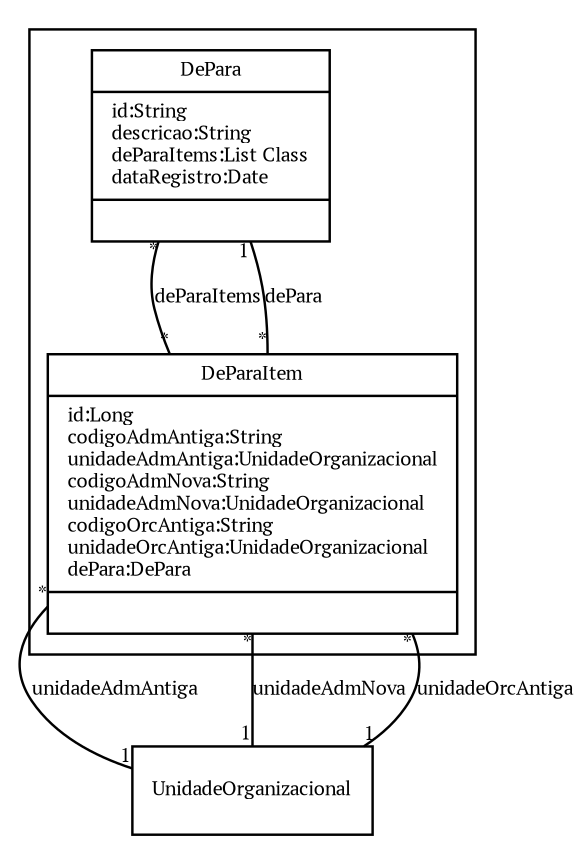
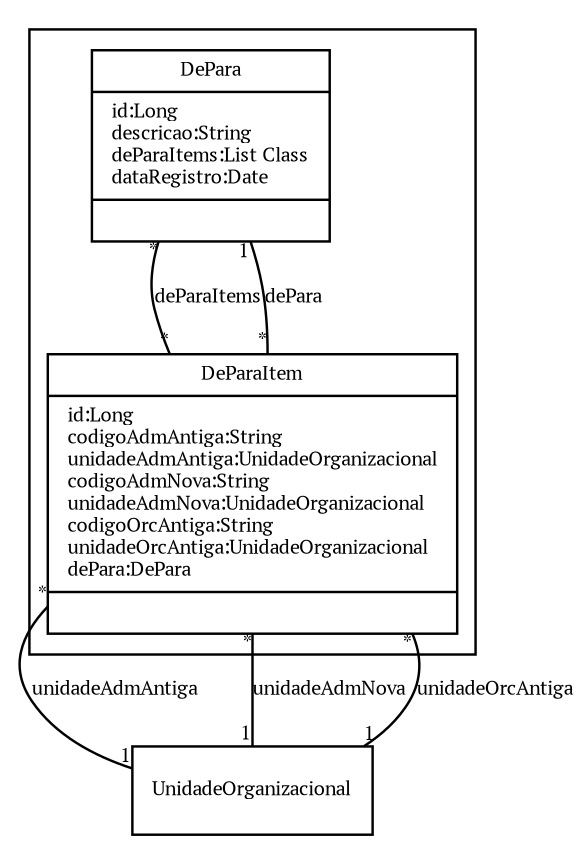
(150, 112) -> (146, 112)
